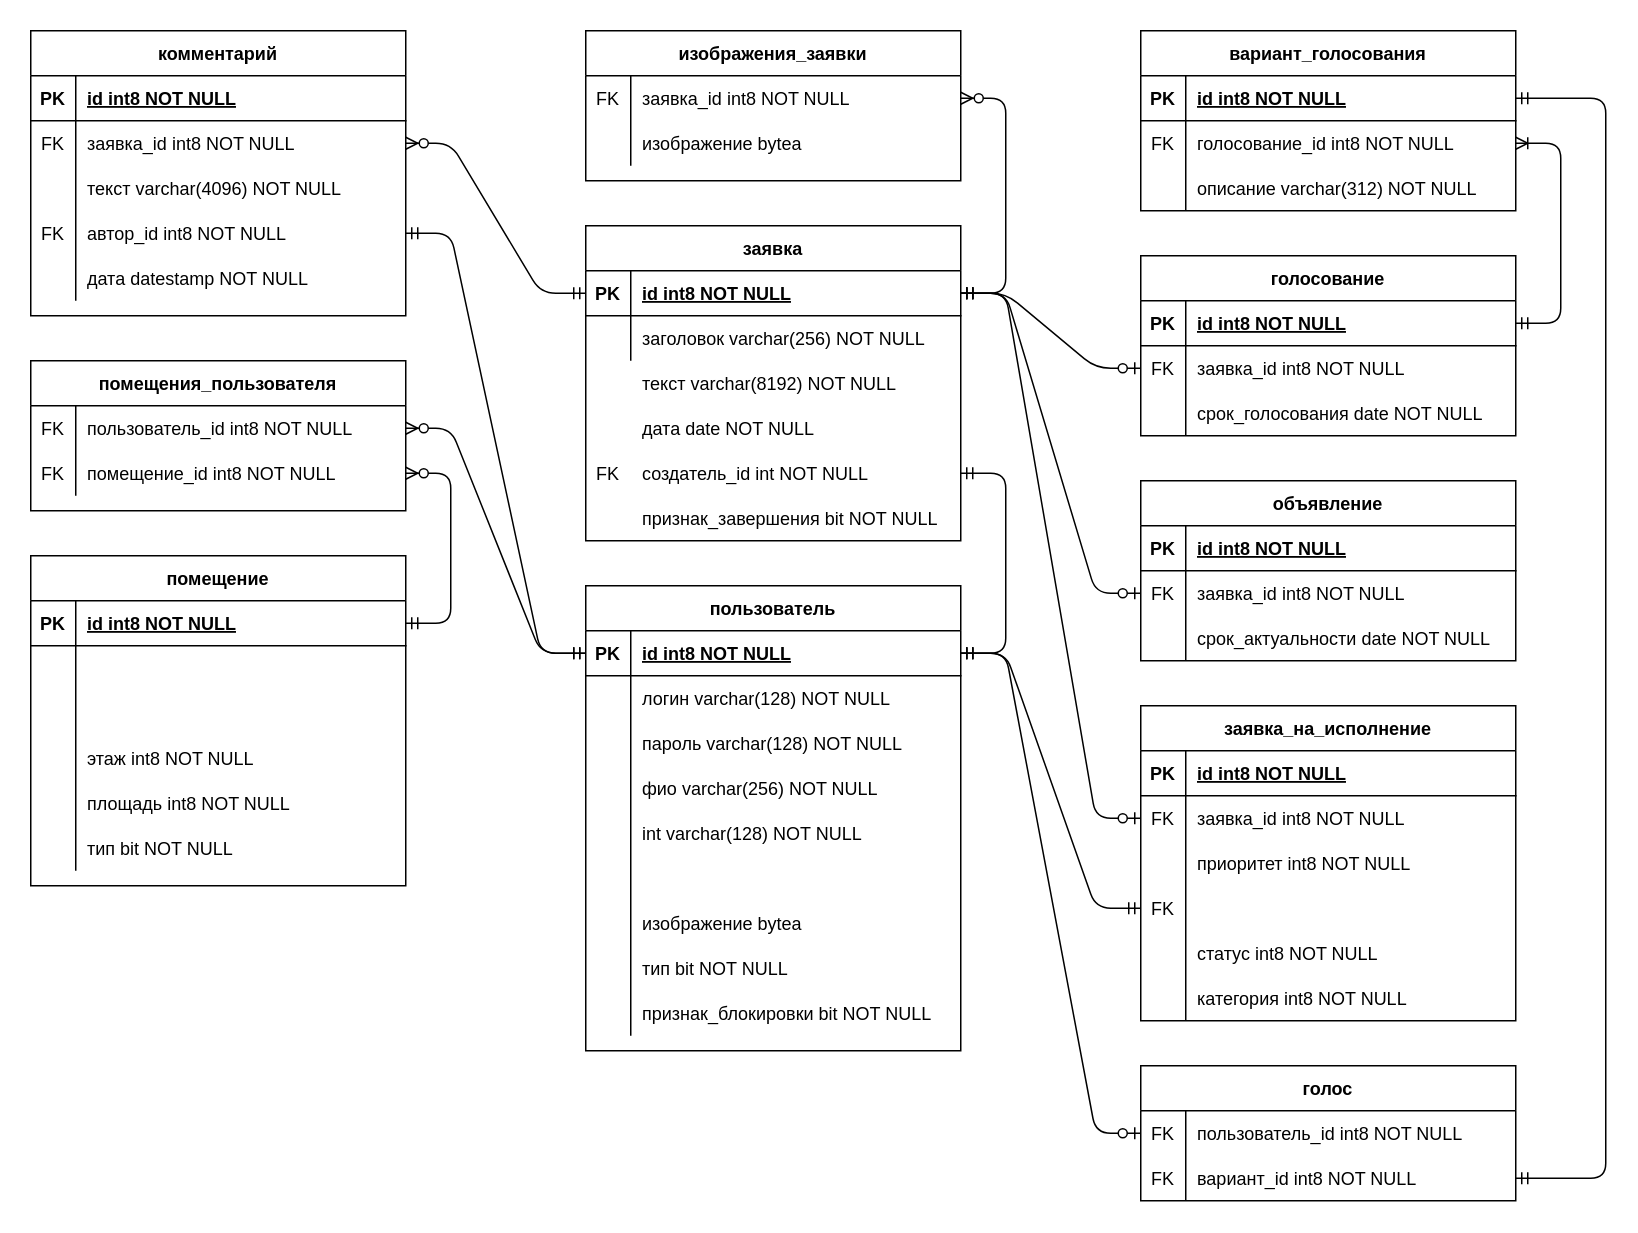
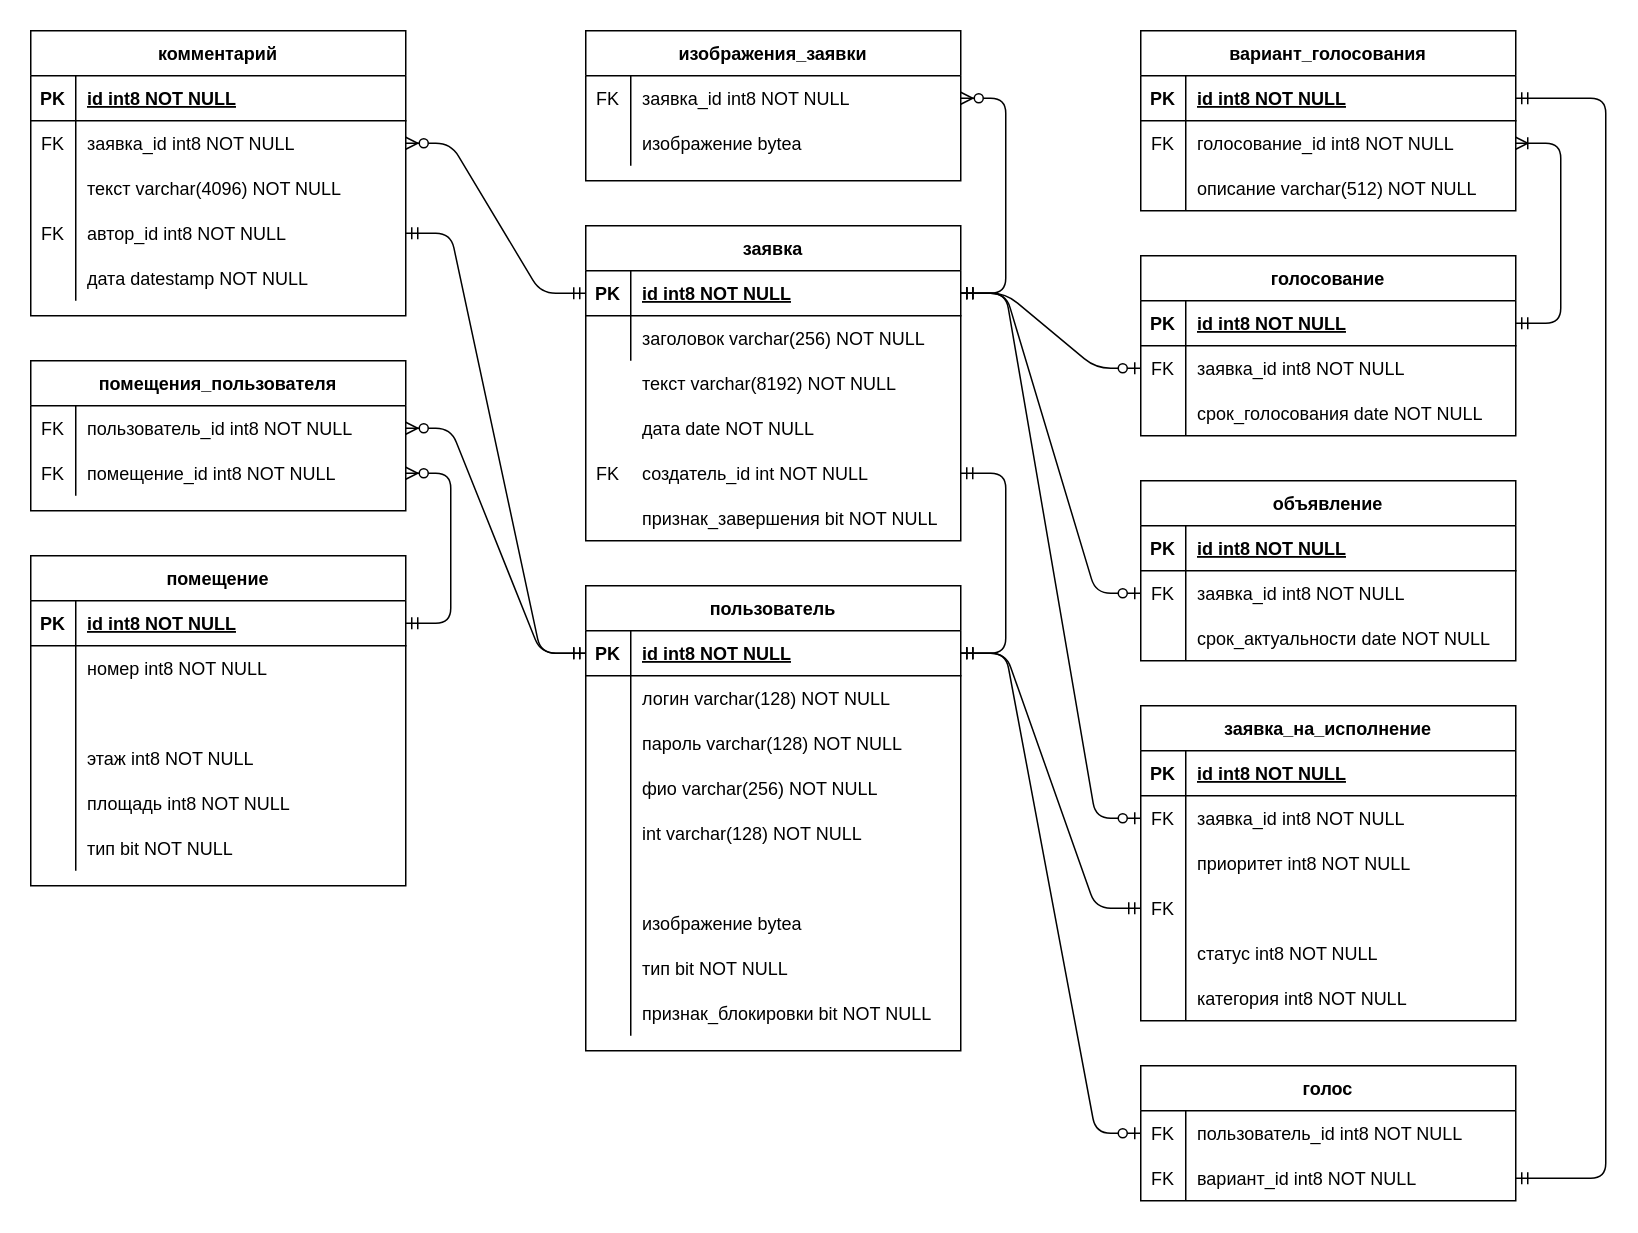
(1341, 189) -> (1341, 189)
none -> (241, 668)
